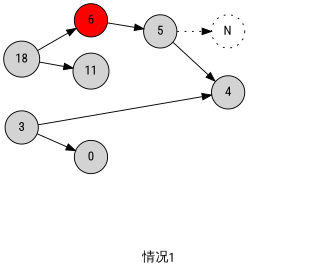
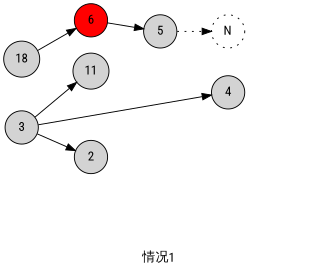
(191, 58) -> none
(52, 64) -> (52, 103)
(91, 157) -> (91, 157)
